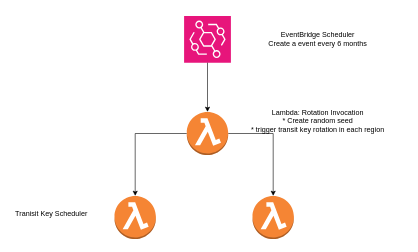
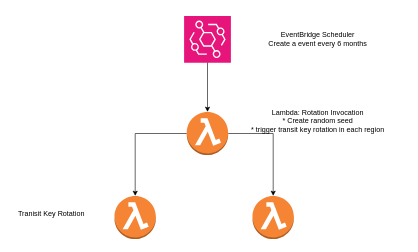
(51, 214) -> (51, 214)
